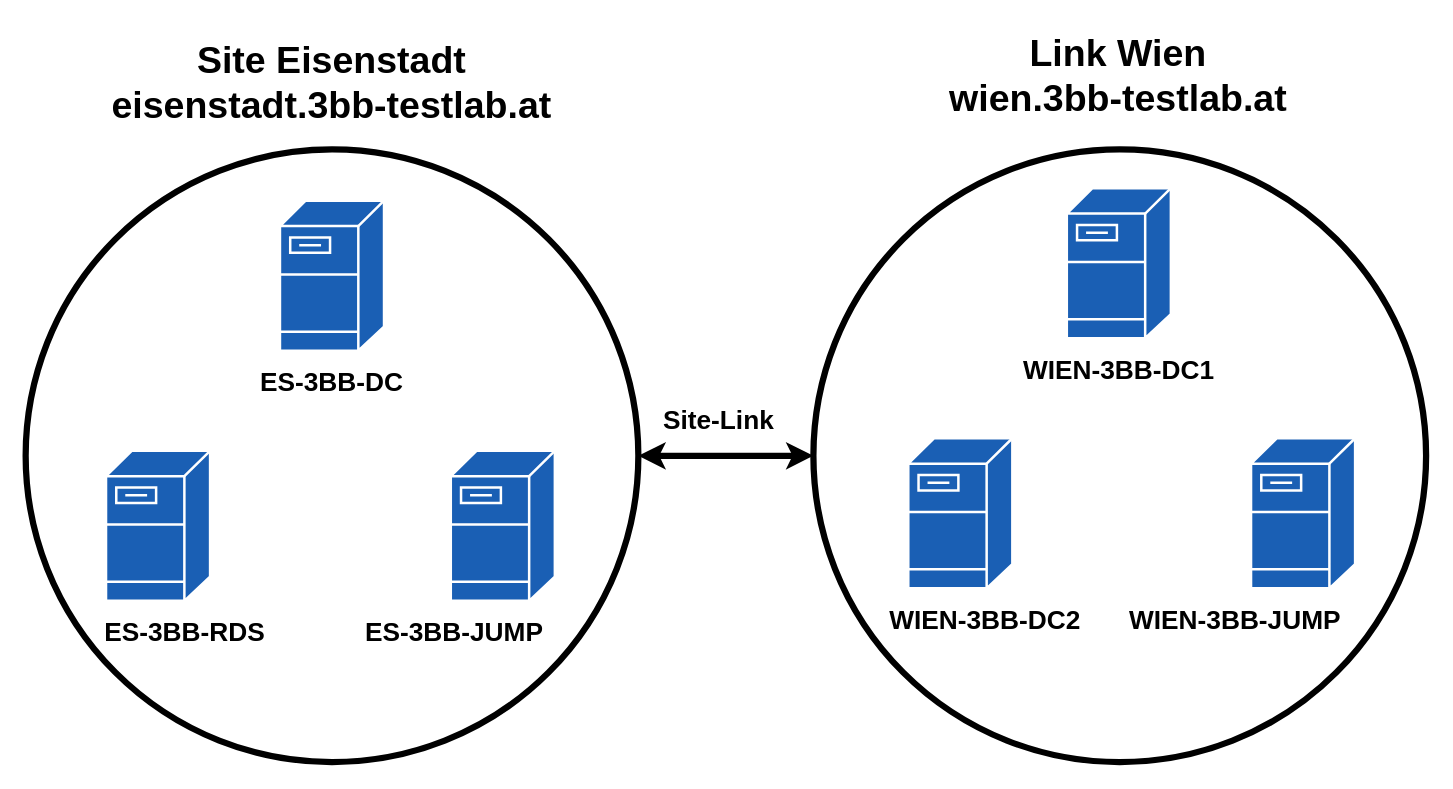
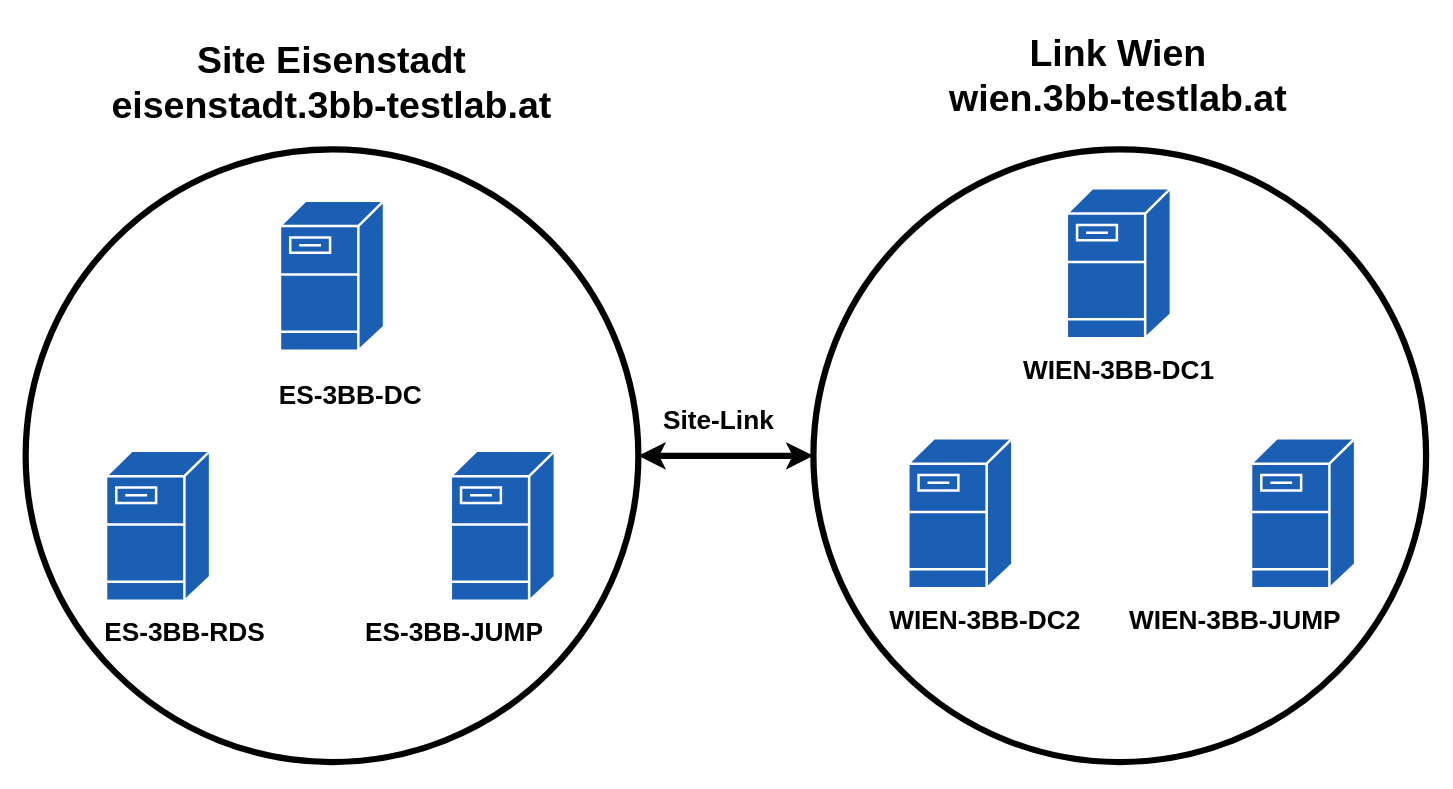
(332, 382) -> (351, 394)
